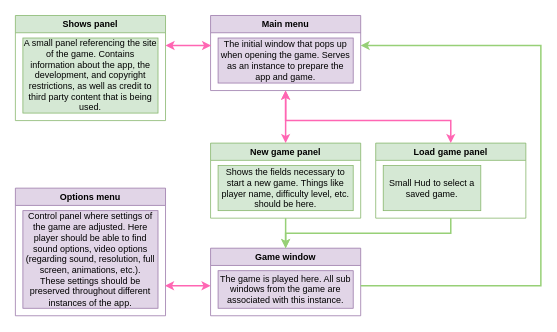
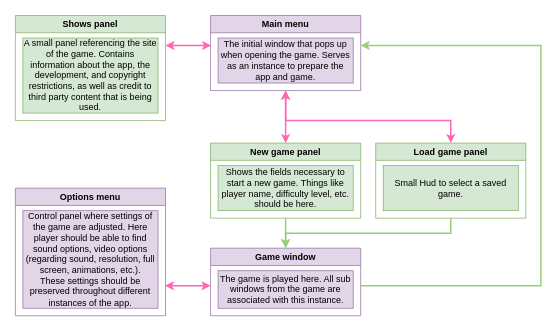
(432, 188) -> (450, 188)
